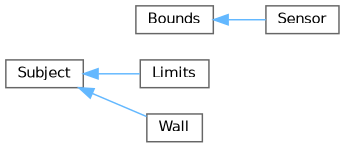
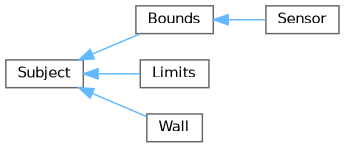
none -> (116, 44)
